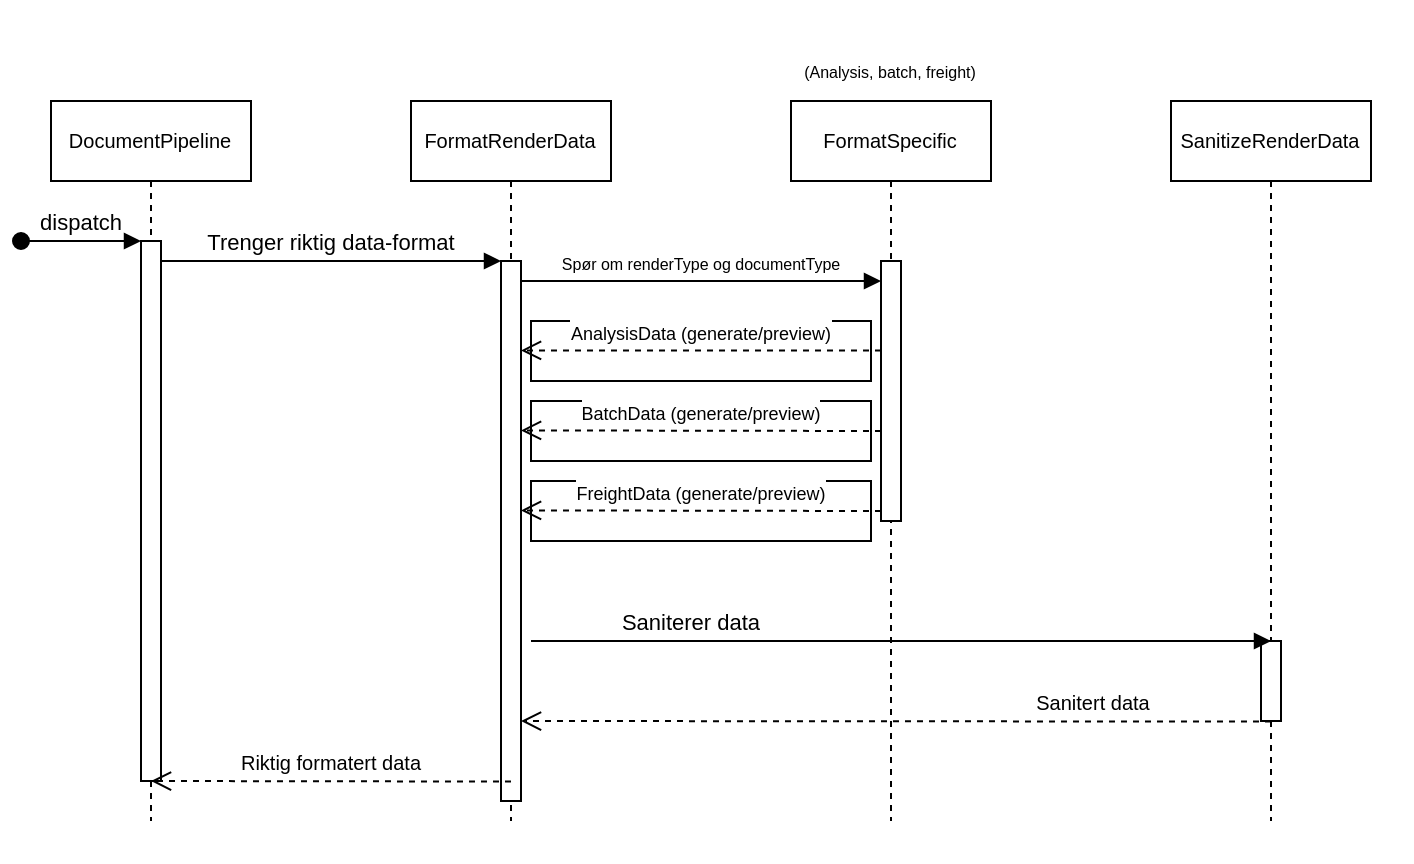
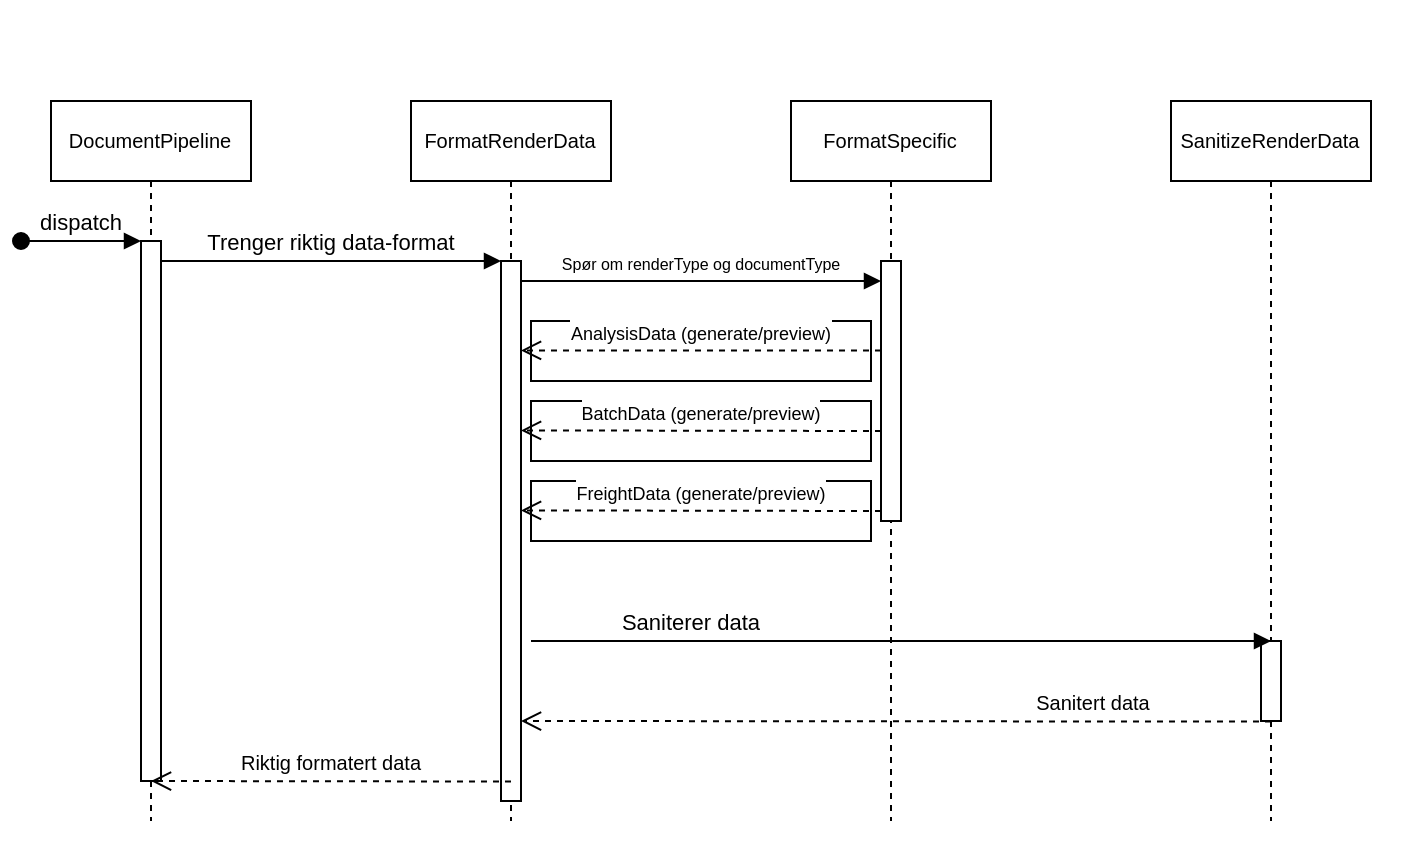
(891, 71) -> none
